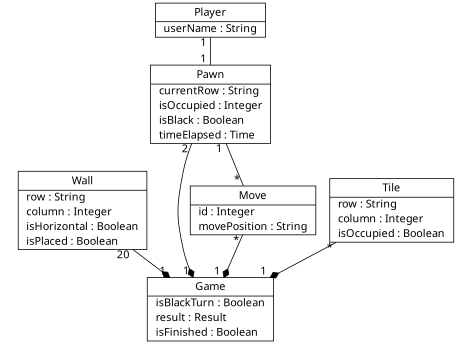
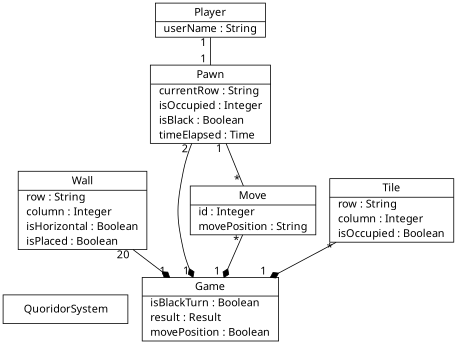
none -> (65, 309)
(207, 332) -> (210, 332)
